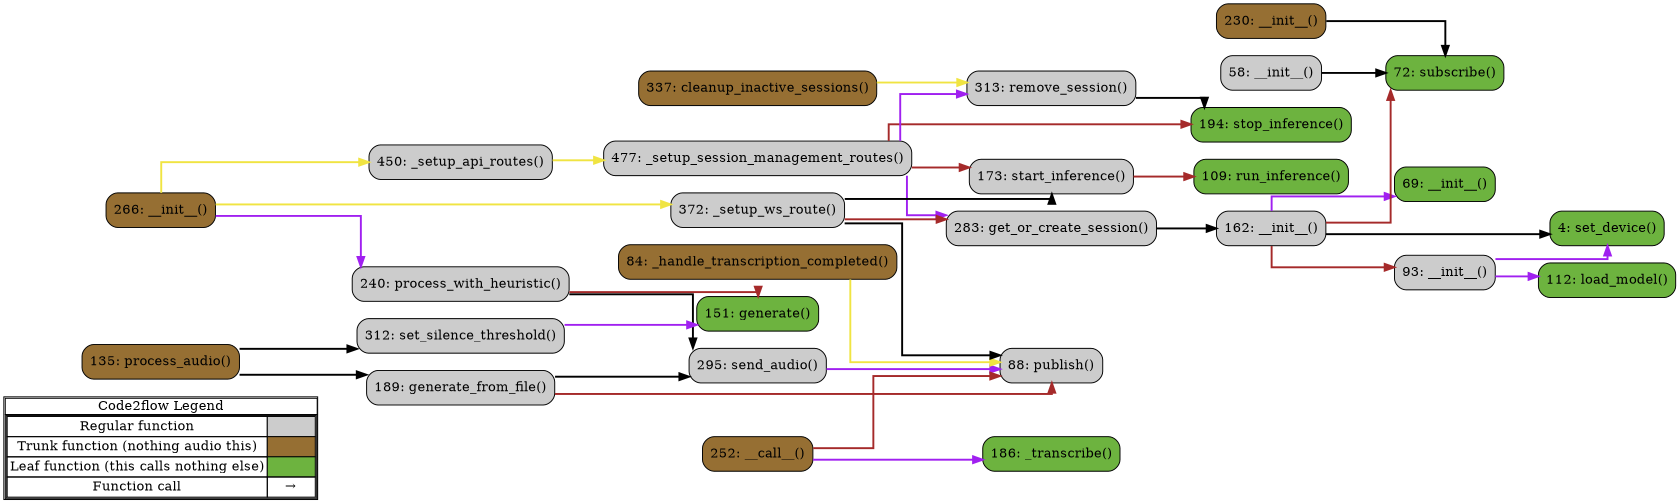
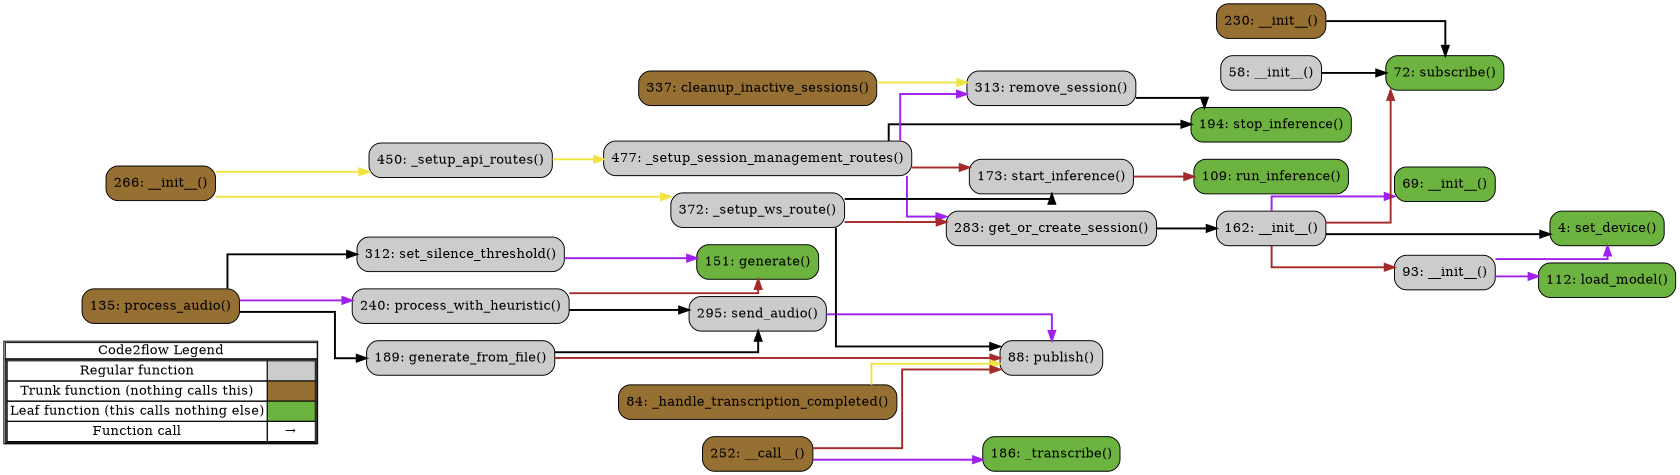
(1027, 124) -> (1027, 124)
(309, 216) -> (291, 300)
(137, 446) -> (137, 391)
